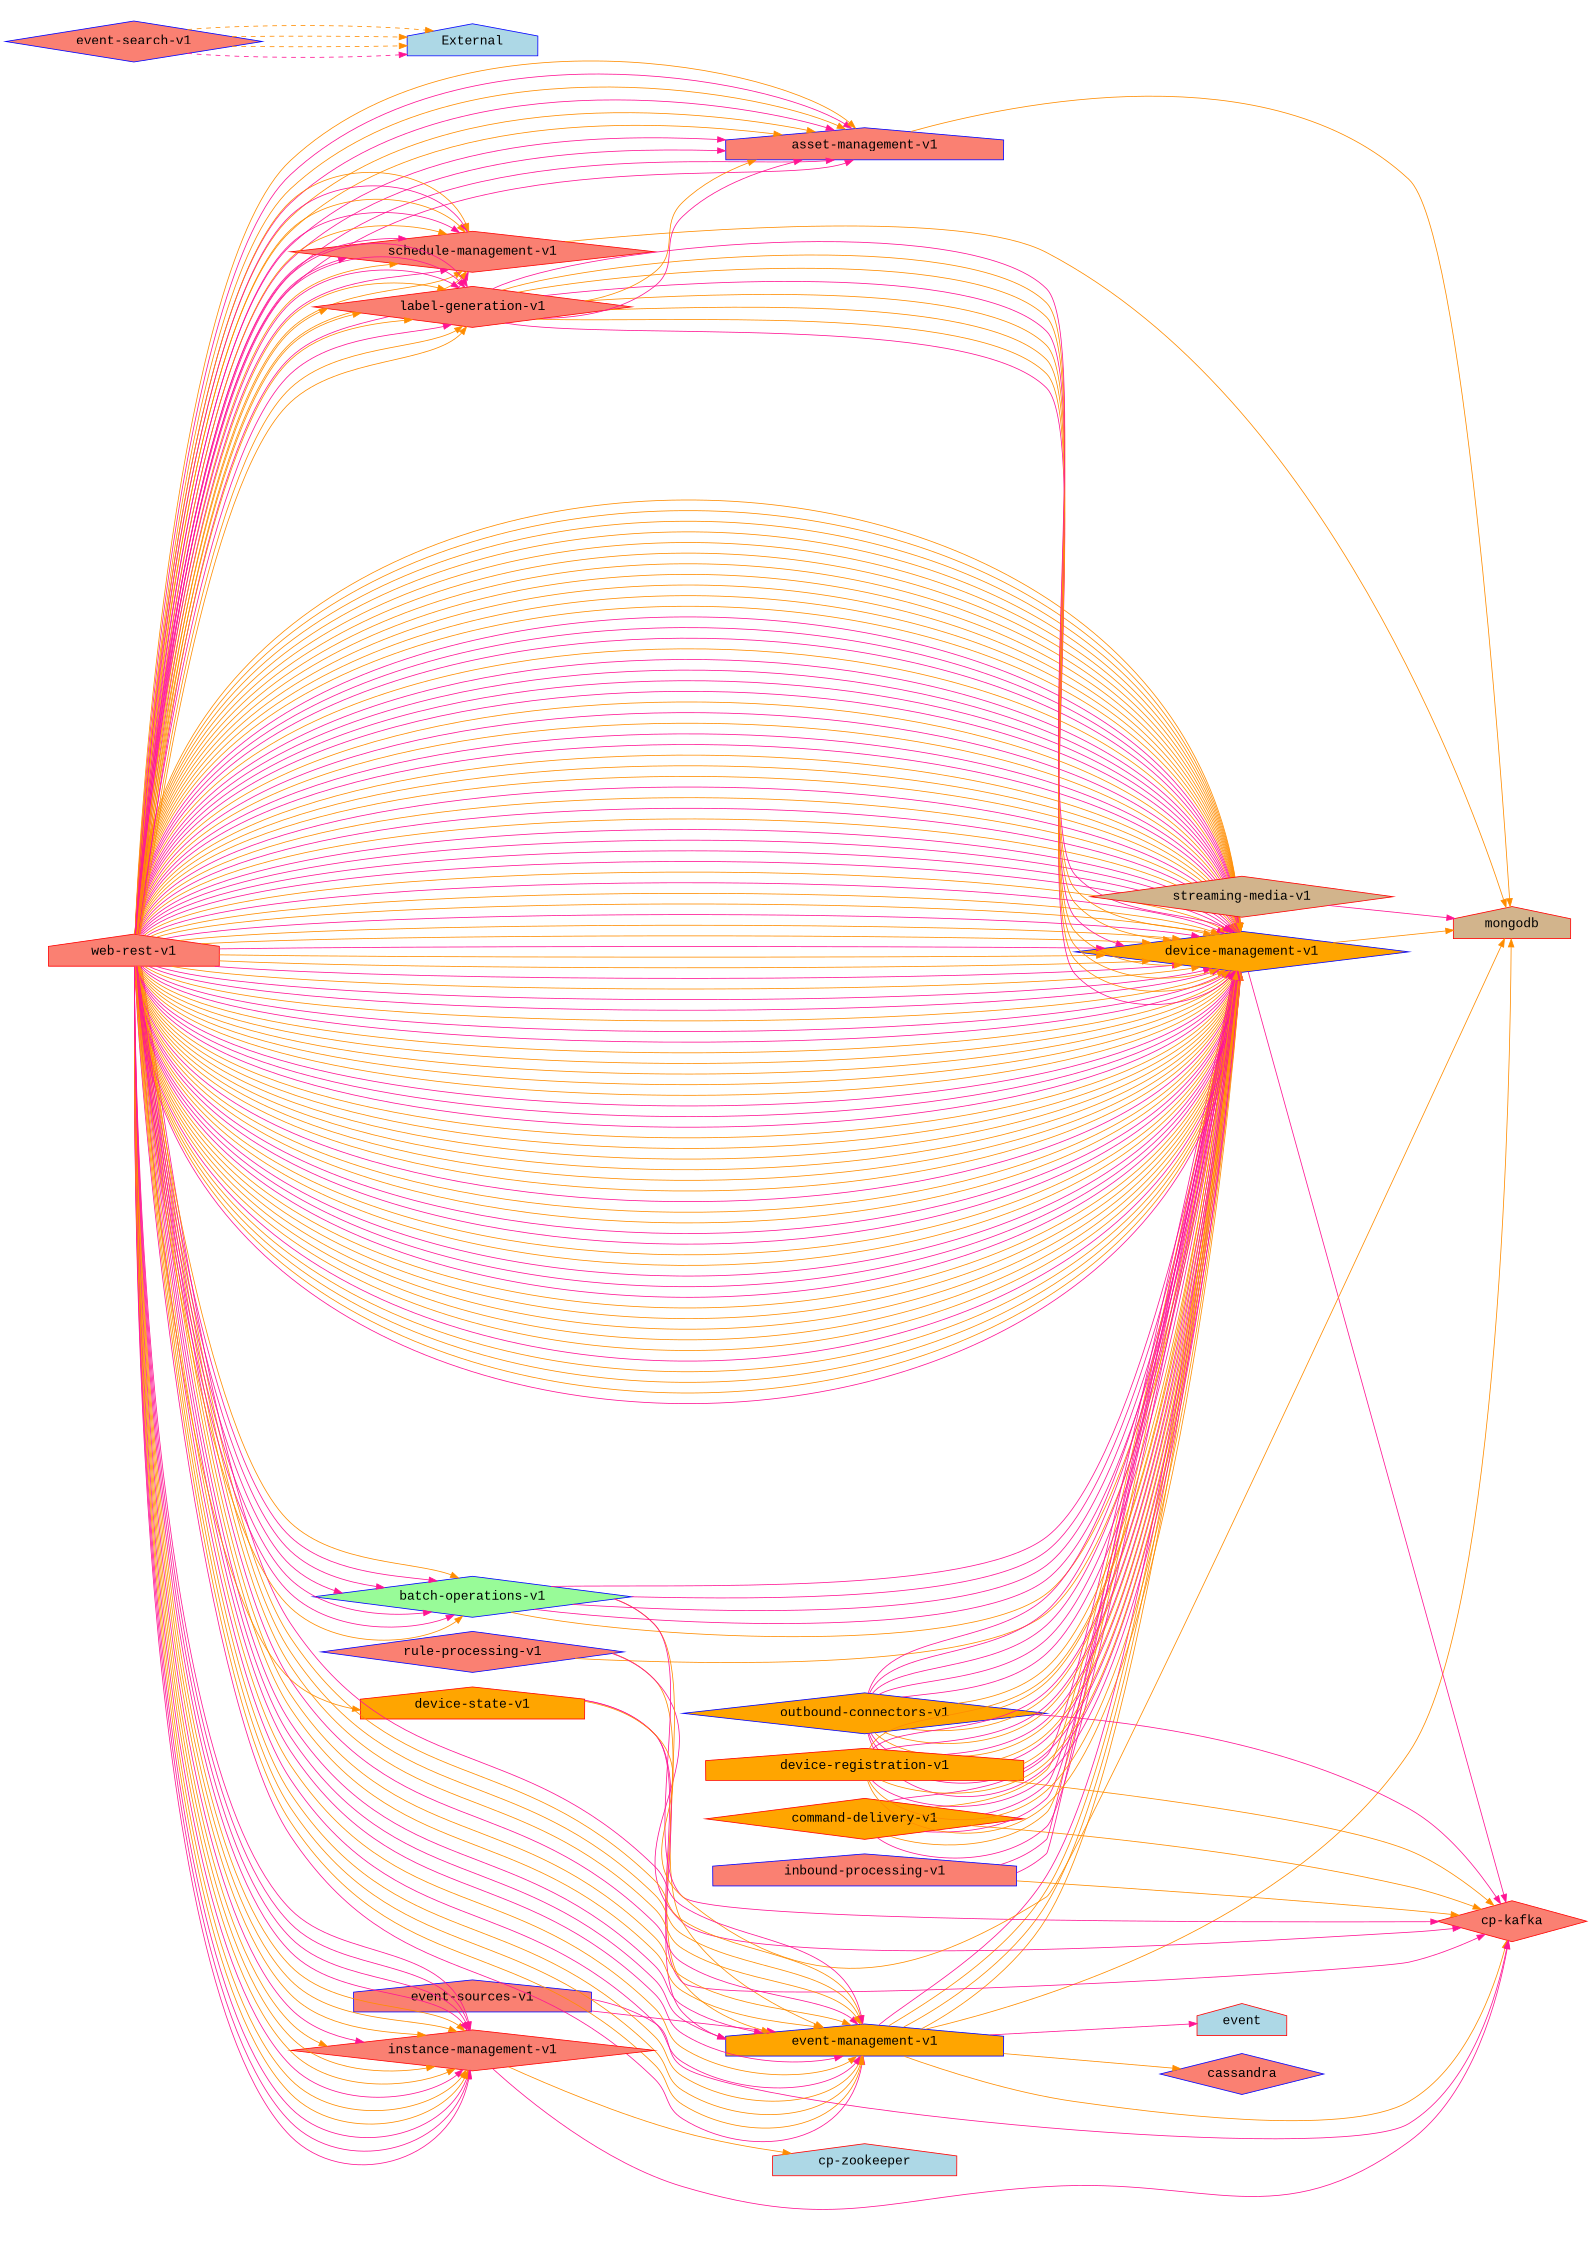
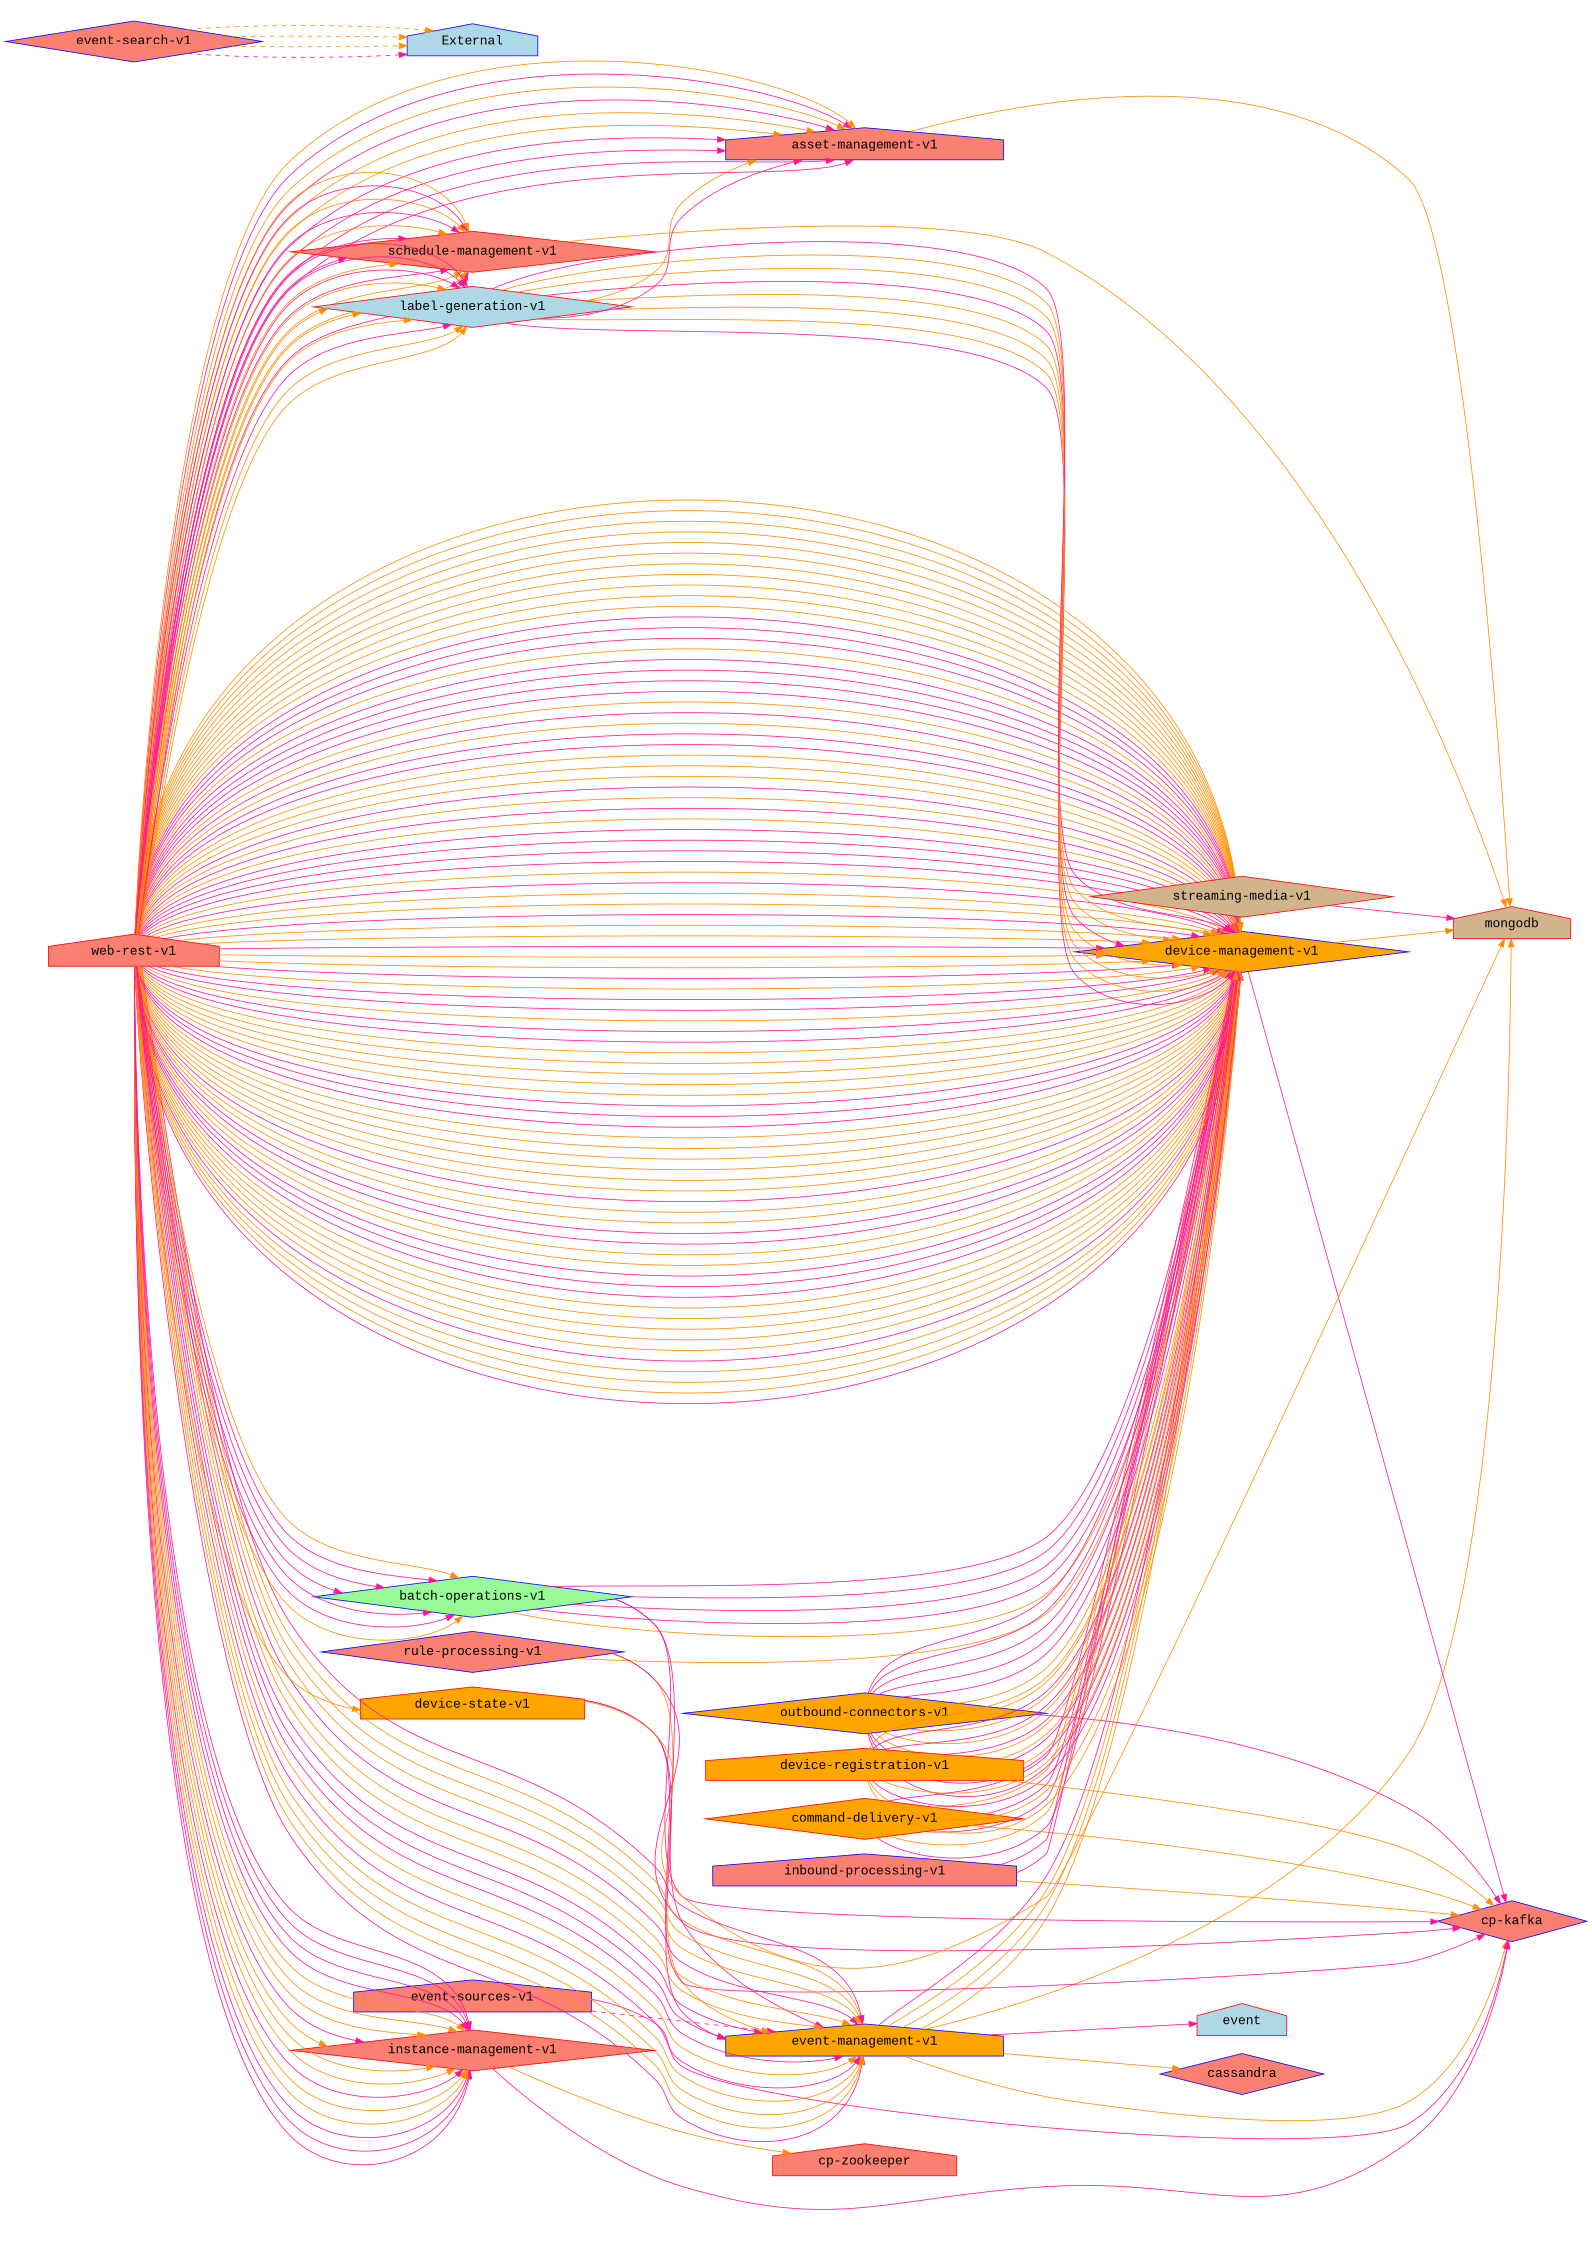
(473, 307) -> (473, 307)
(1512, 1921) -> (1512, 1921)
(707, 1954) -> (707, 1954)
(706, 2024) -> (706, 2024)
(865, 2161) -> (865, 2161)
